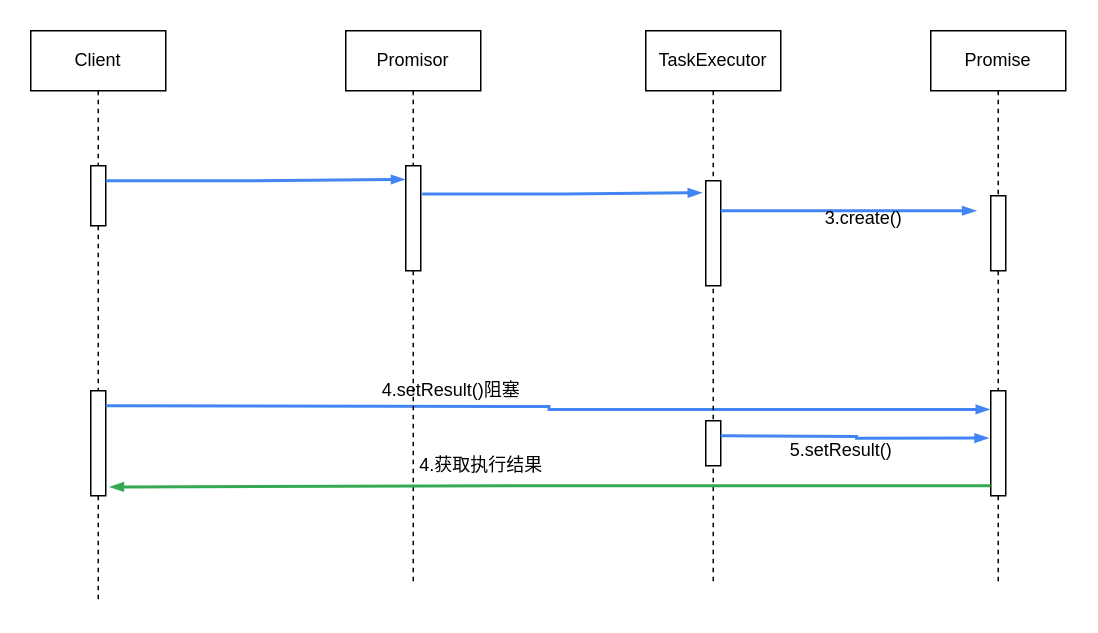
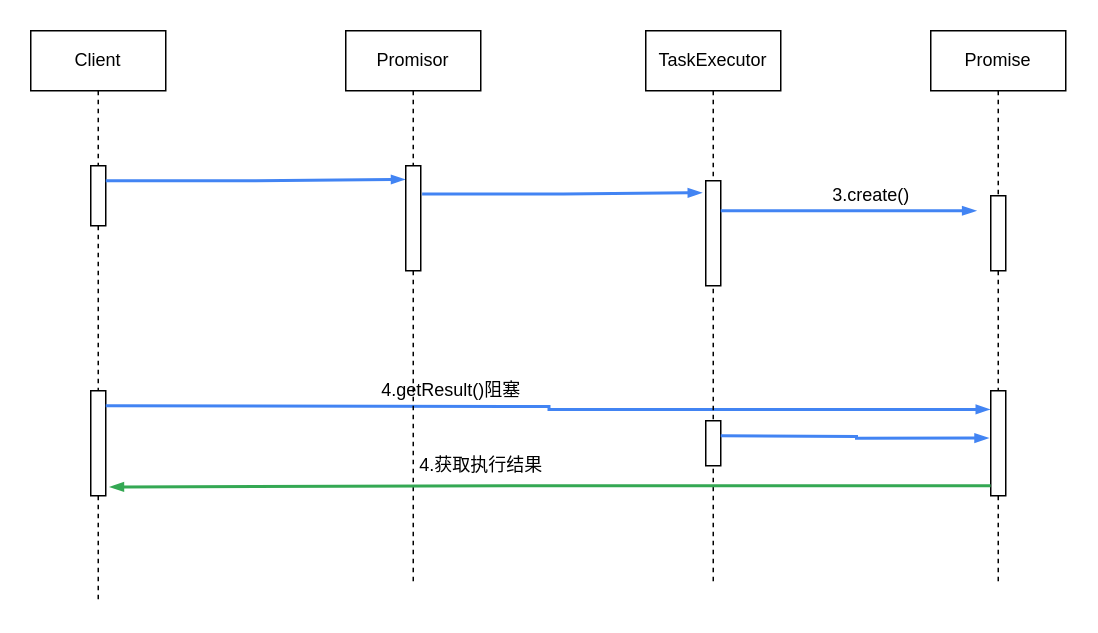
(863, 218) -> (871, 196)
(452, 391) -> (452, 391)
(841, 451) -> none
